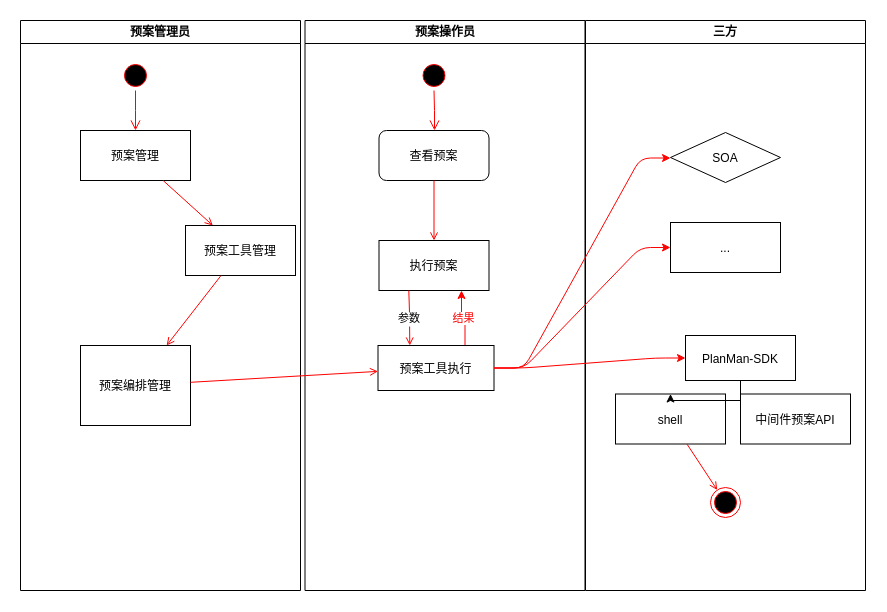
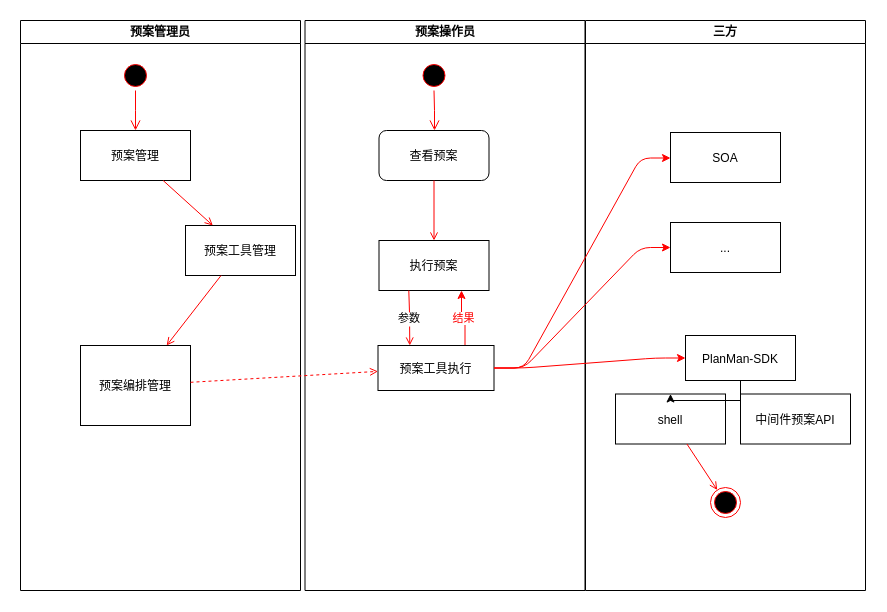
(726, 158) -> (726, 158)
(284, 377) -> (284, 377)
